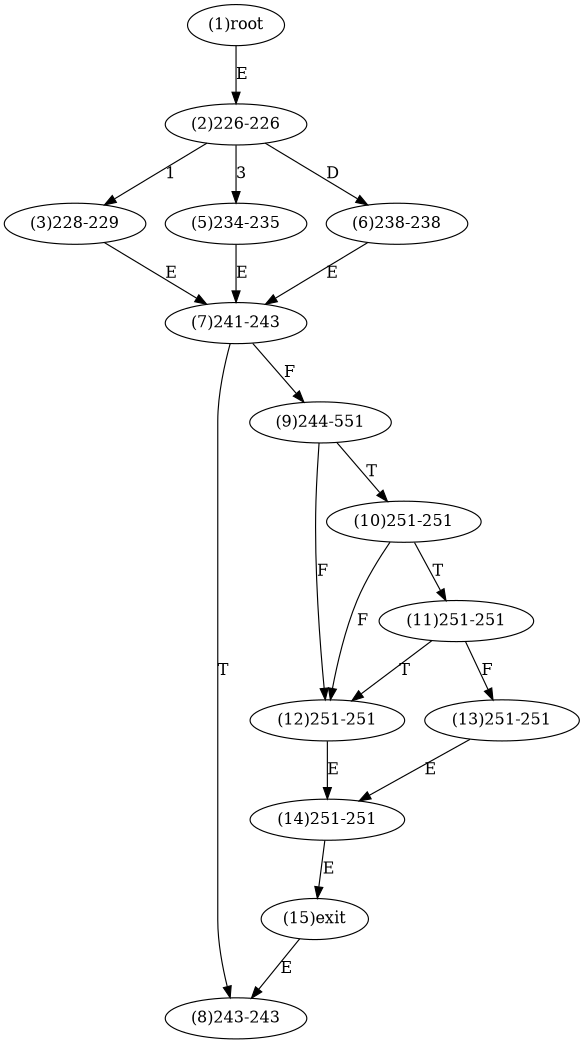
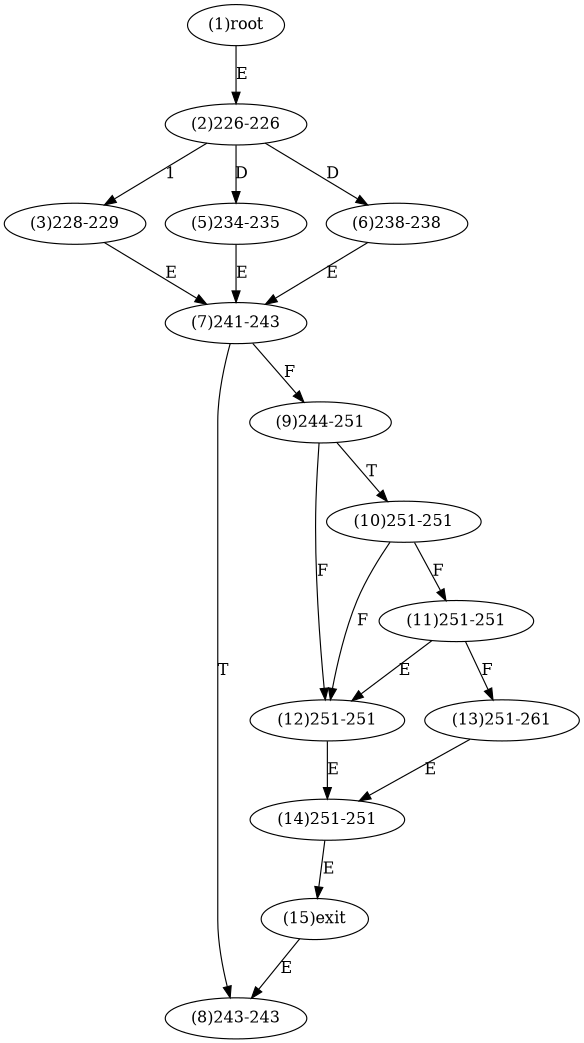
(242, 174) -> (242, 174)
(321, 422) -> (321, 422)
(438, 571) -> (438, 571)
(405, 671) -> (405, 671)
(502, 720) -> (502, 720)
